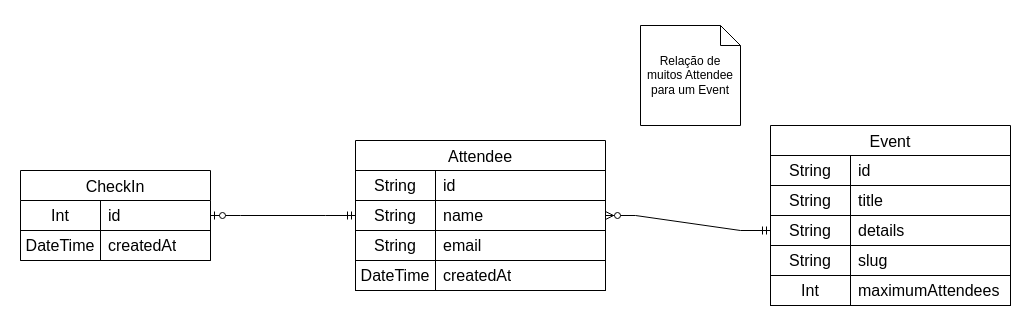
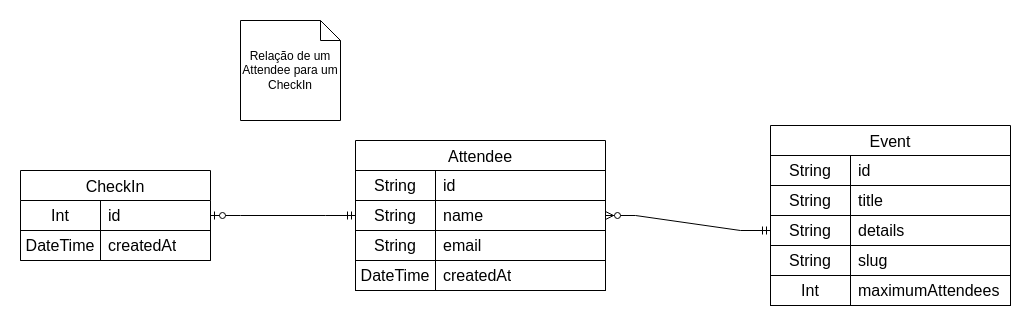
none -> (291, 71)
(691, 76) -> none
